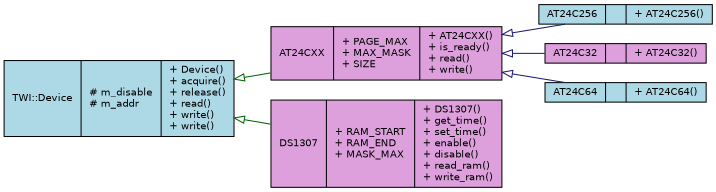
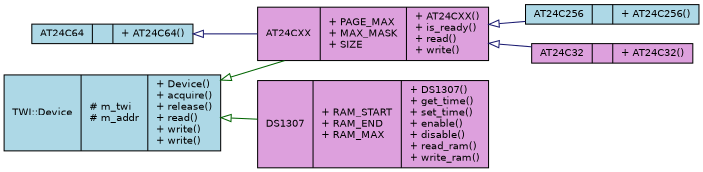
(539, 78) -> (231, 34)
(121, 92) -> (111, 107)
(370, 154) -> (353, 135)
